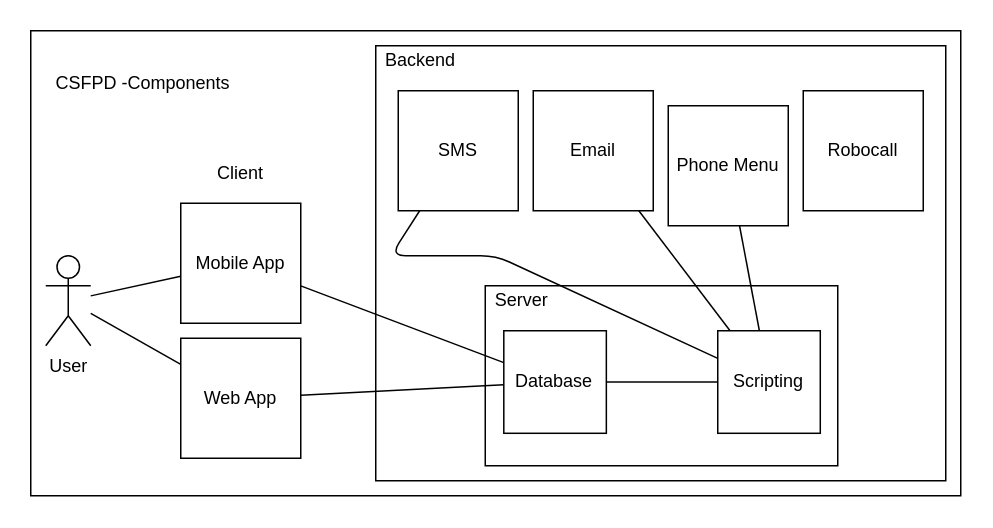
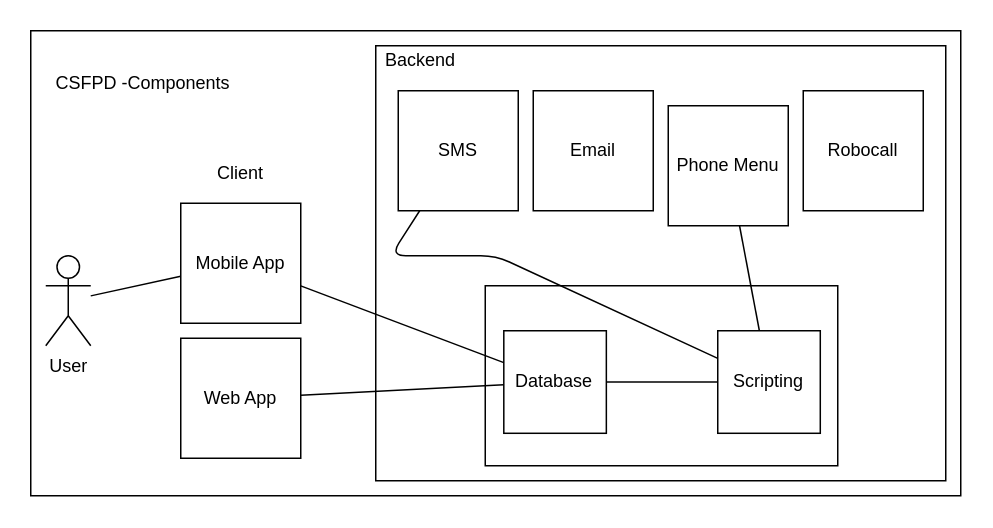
(684, 271) -> none
(522, 301) -> none
(135, 339) -> none
